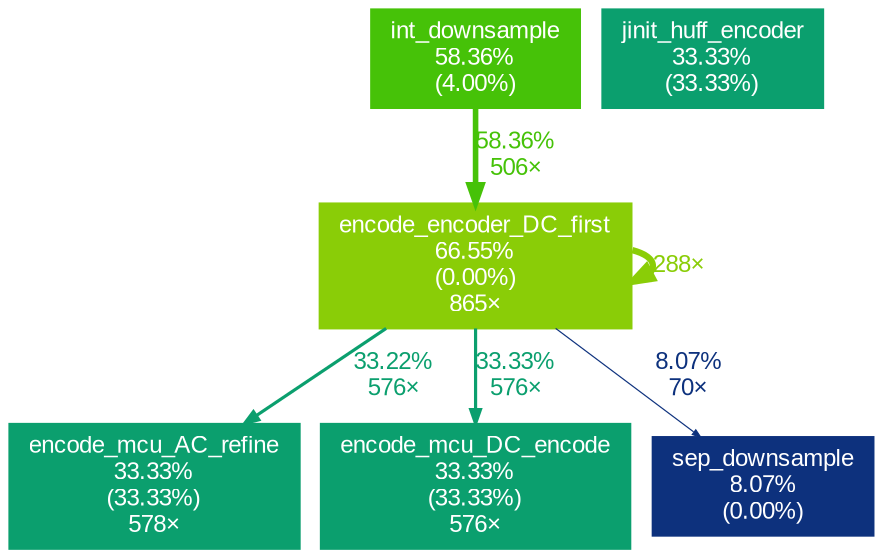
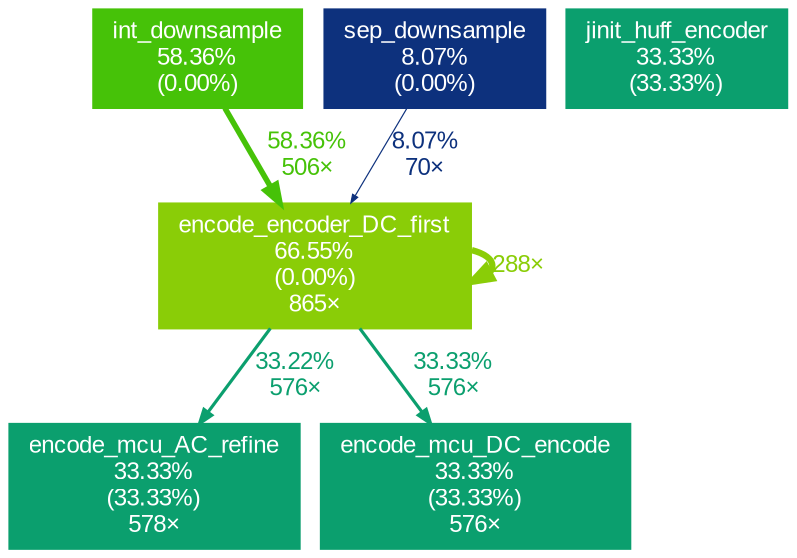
(476, 59) -> (198, 59)
(625, 380) -> (381, 152)
